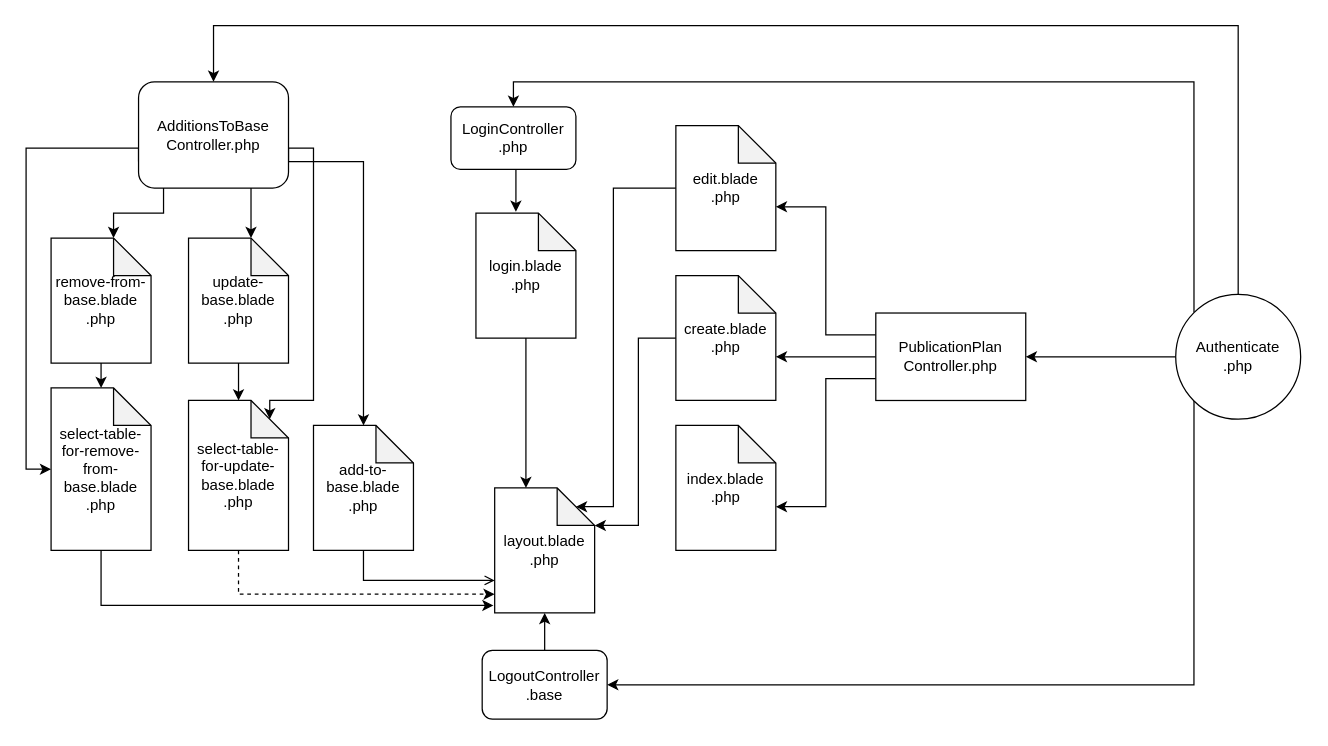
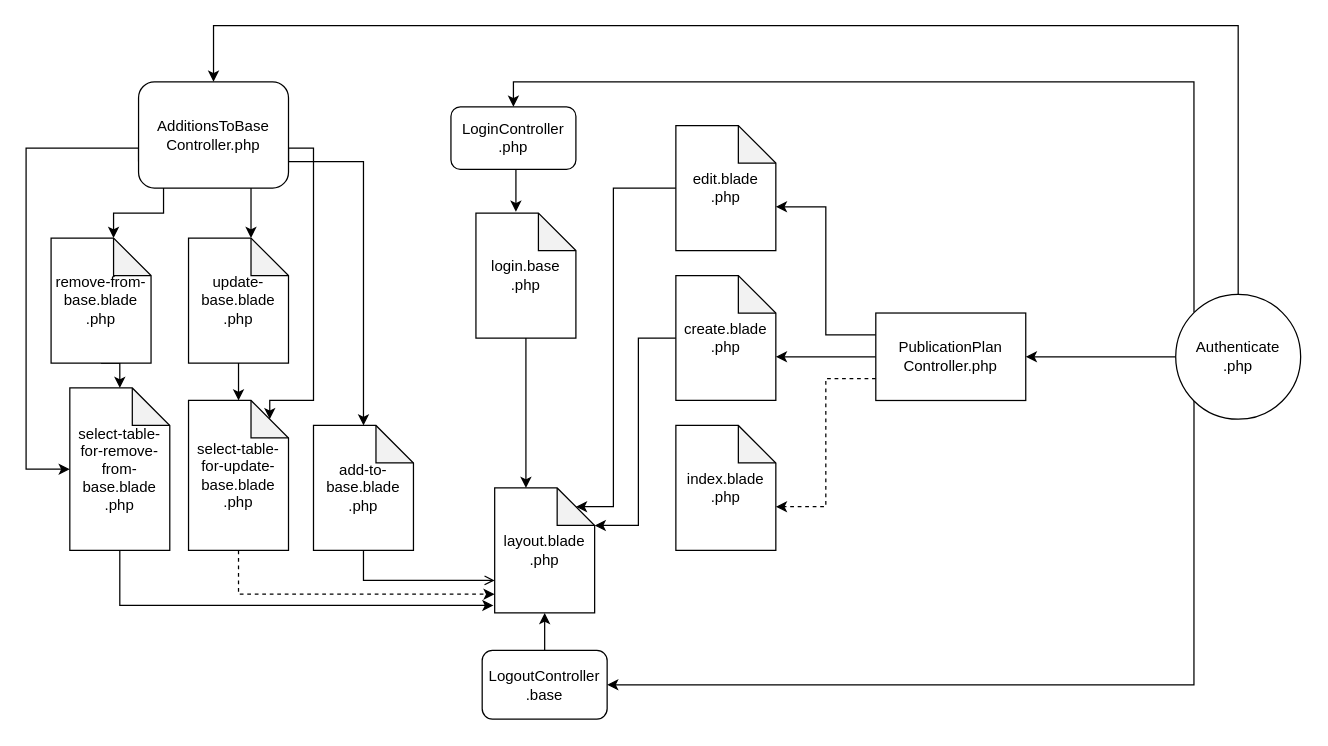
(526, 276) -> (526, 276)
(826, 440) -> (826, 440)
(101, 469) -> (119, 469)
